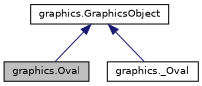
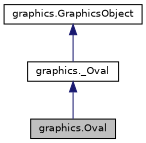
(69, 47) -> (73, 106)
